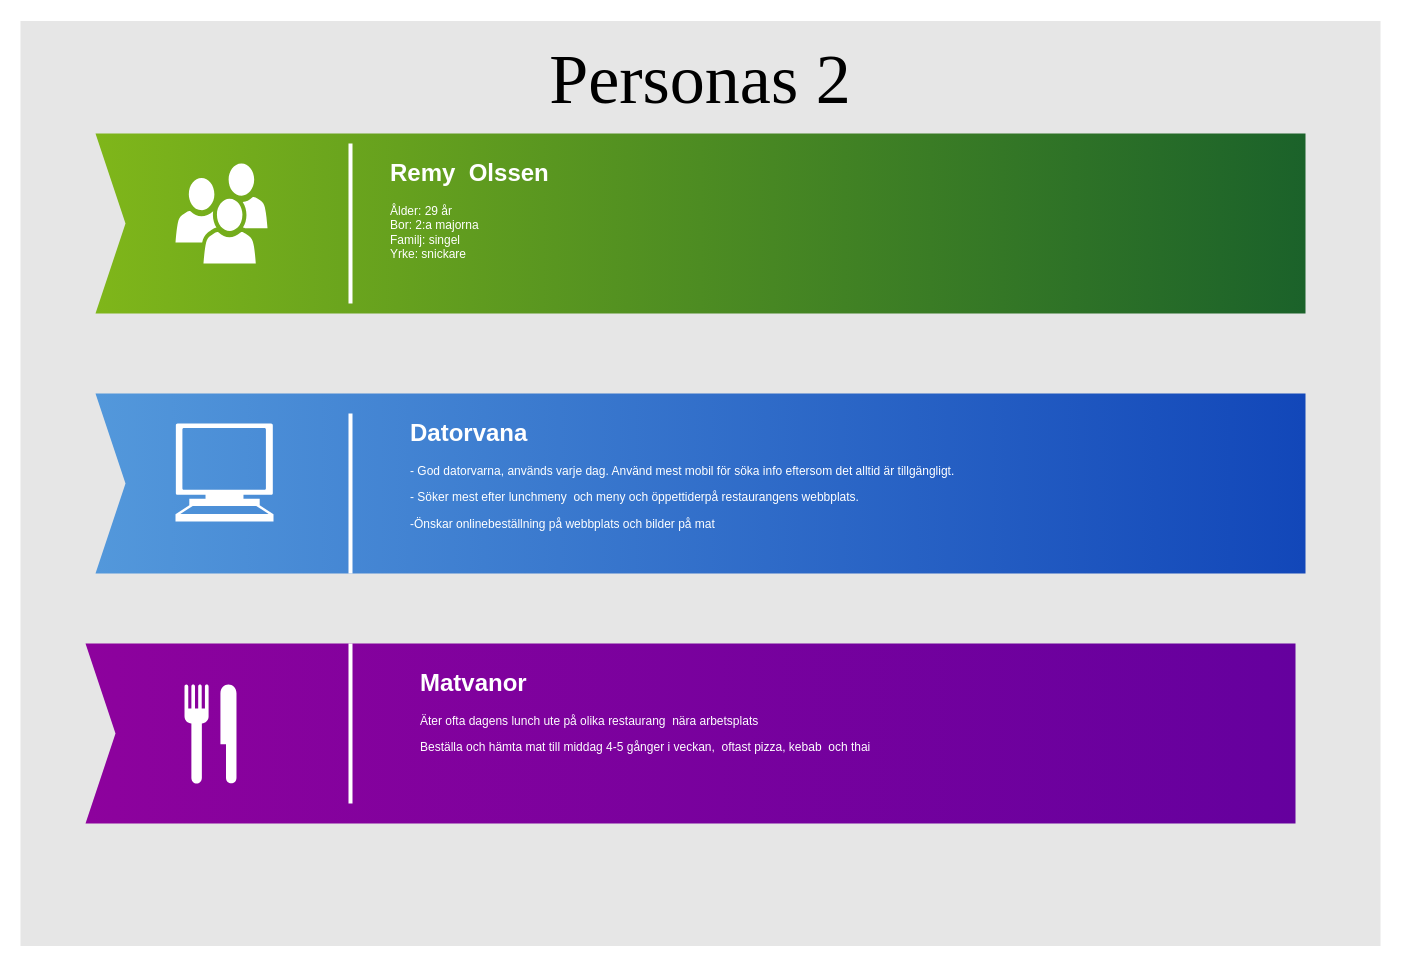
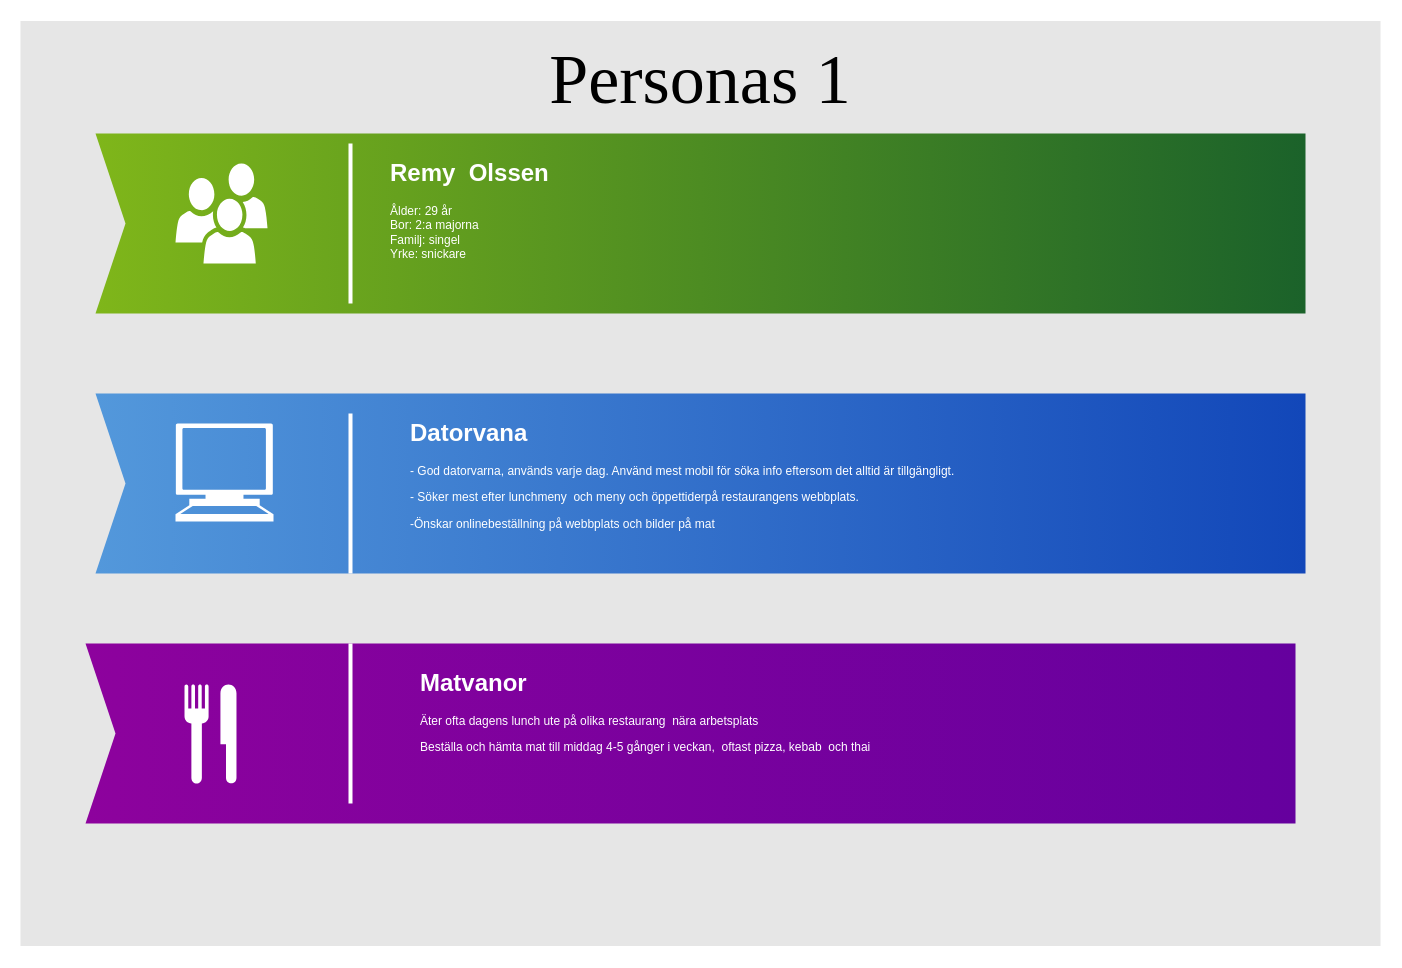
(701, 81) -> (701, 81)
